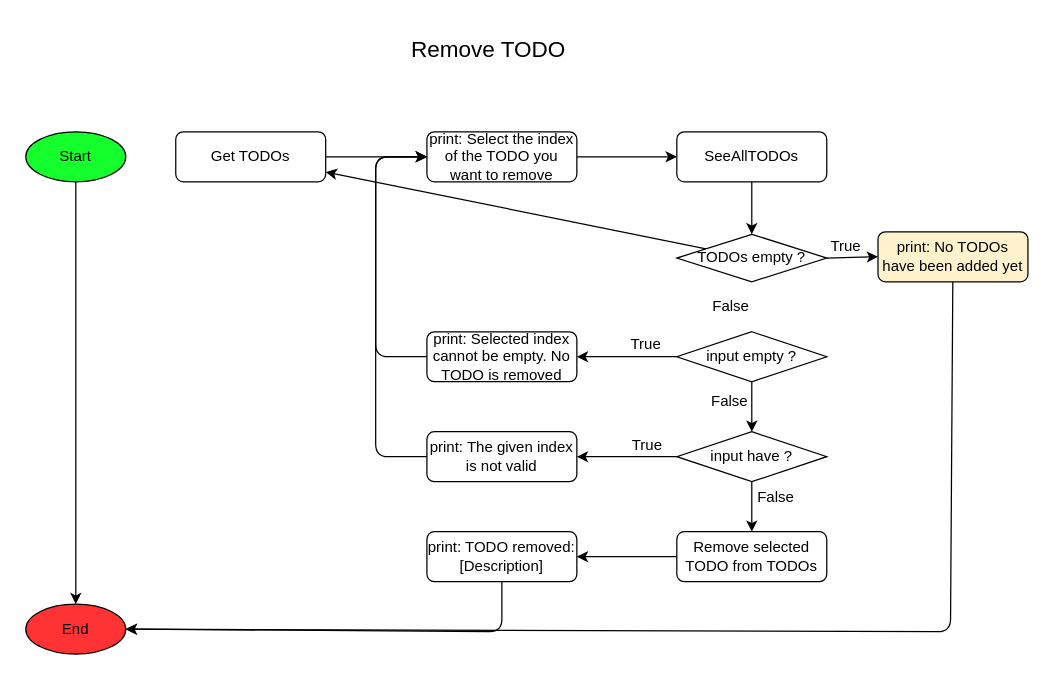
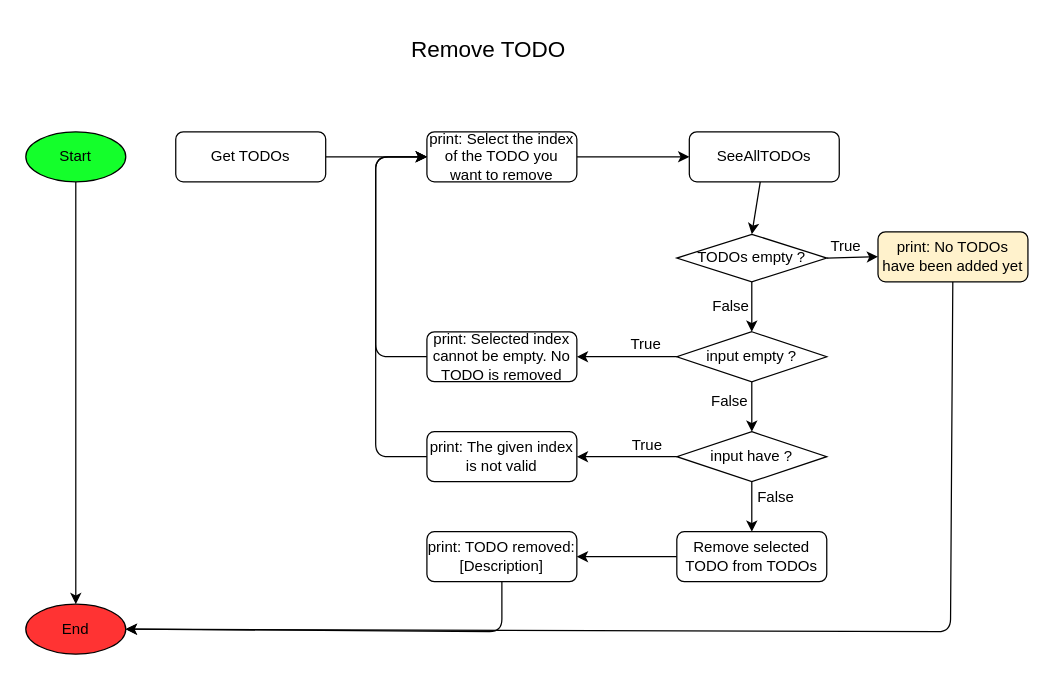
(752, 157) -> (764, 157)
(520, 211) -> (752, 303)
